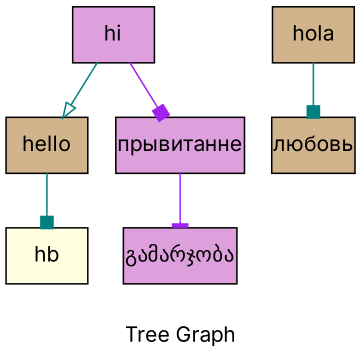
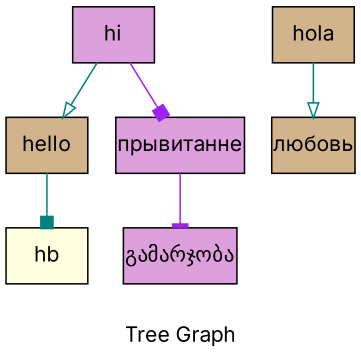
(313, 83) -> (313, 83)
